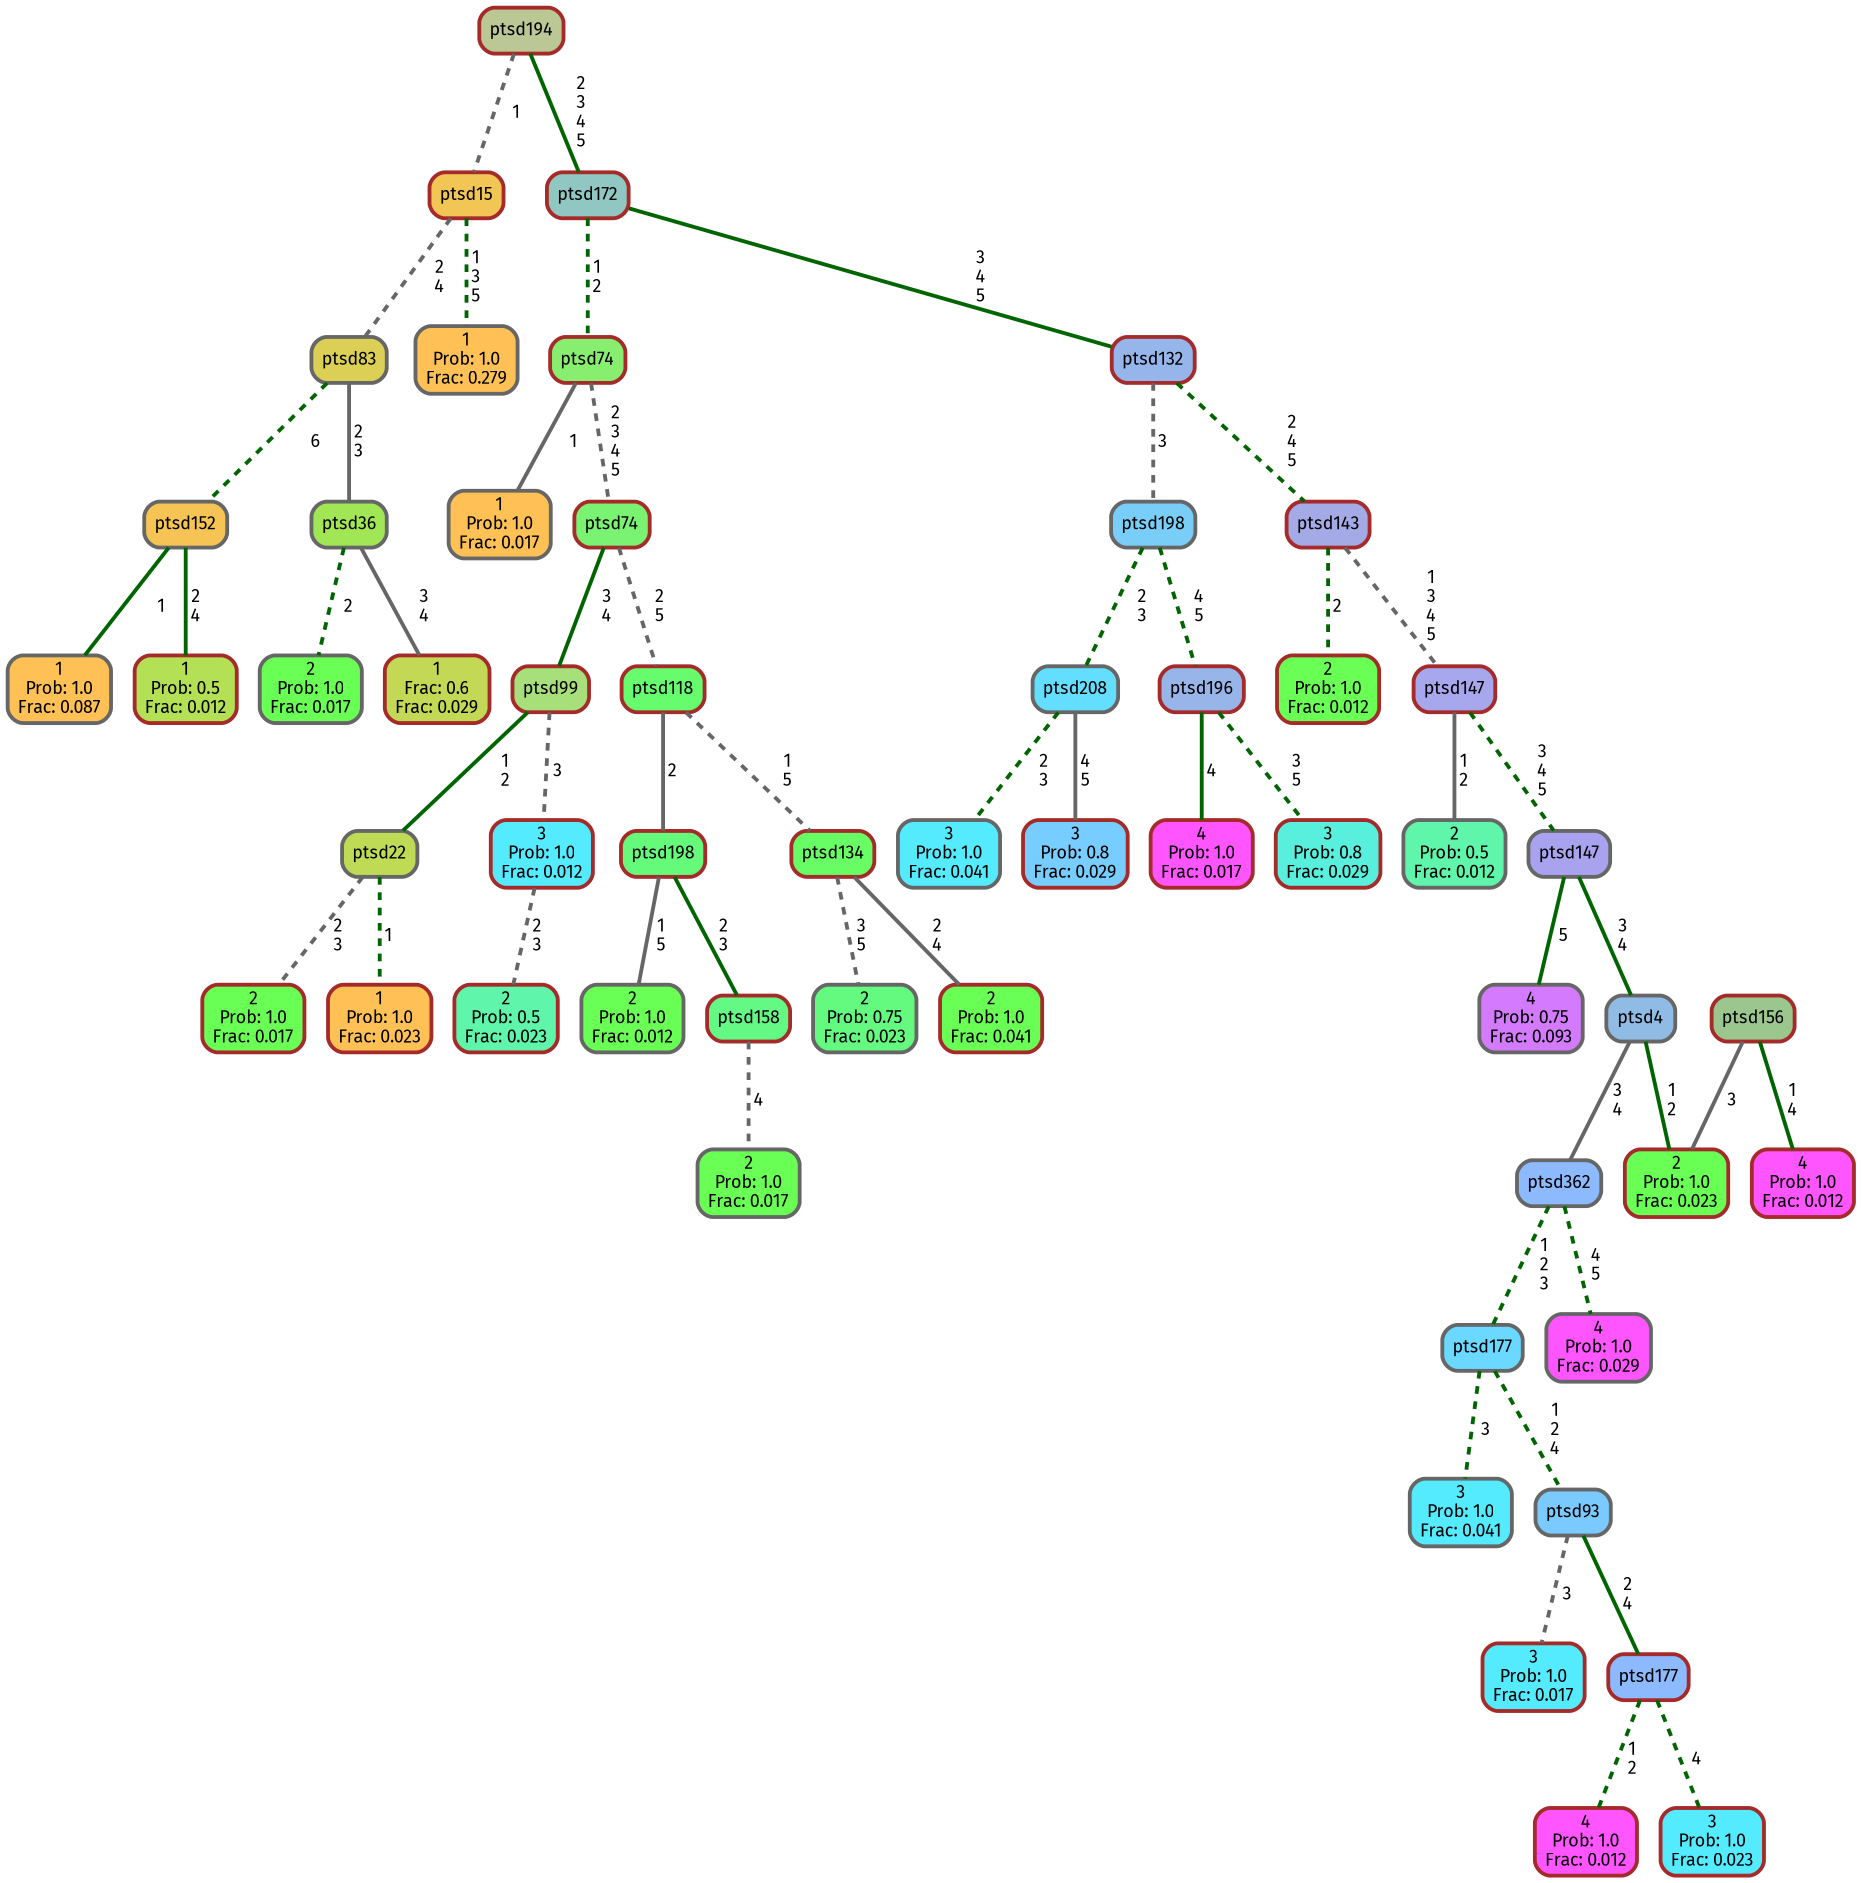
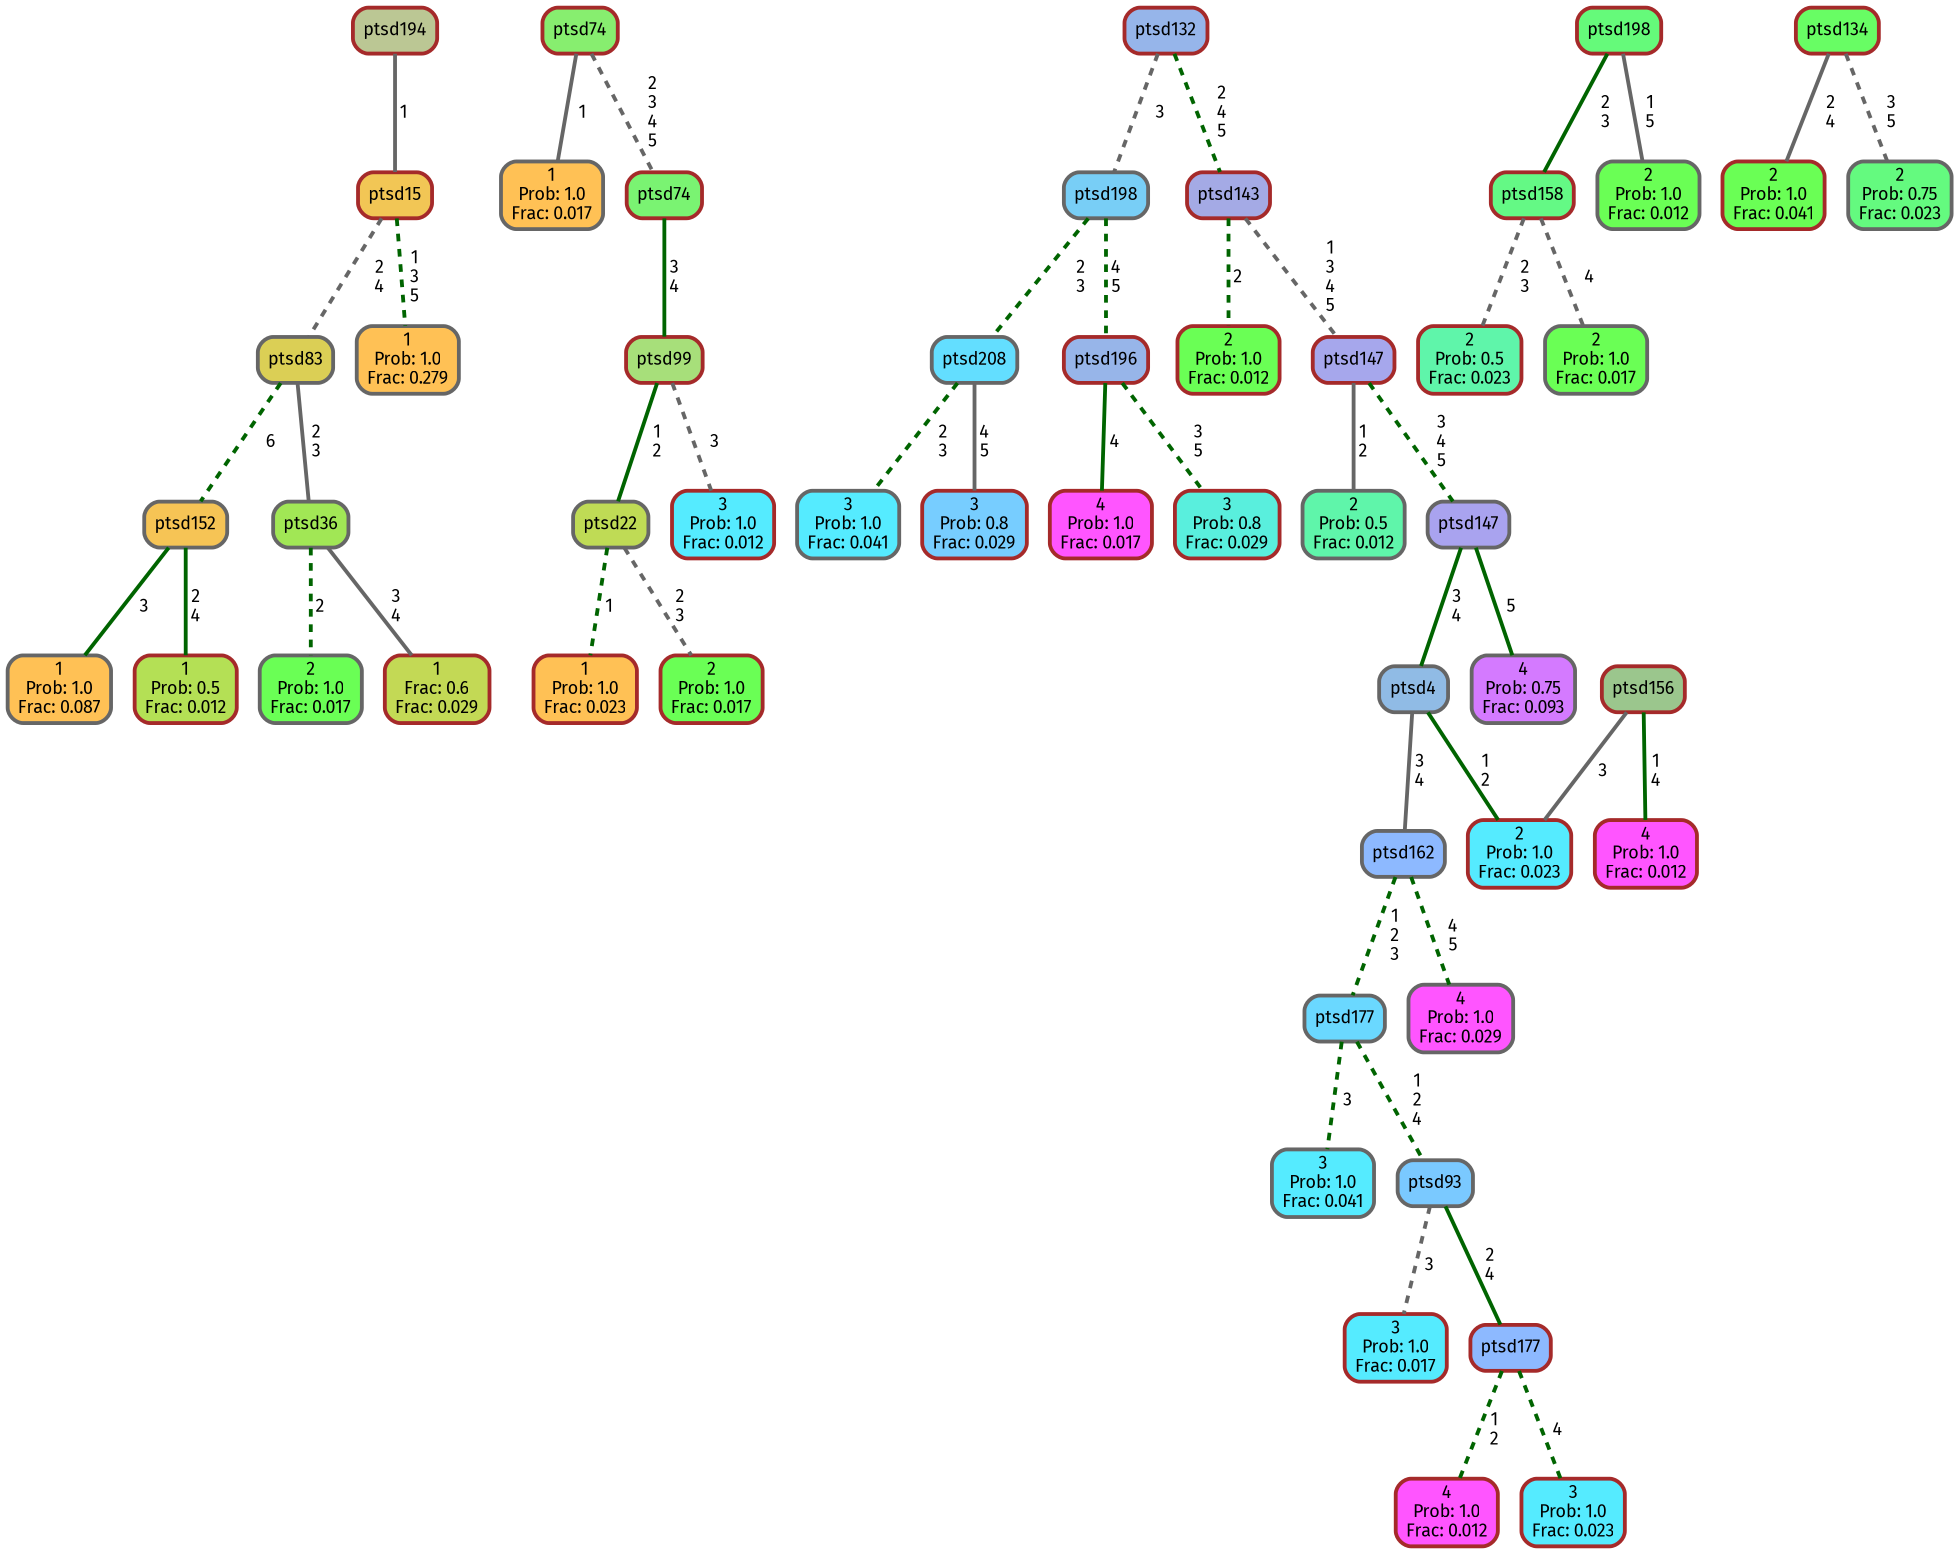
(494, 113) -> (395, 113)
(588, 195) -> none
(159, 607) -> (142, 607)
(663, 689) -> none
(524, 936) -> (1503, 272)
(1559, 1183) -> (1403, 854)
(1677, 1183) -> (1520, 854)
